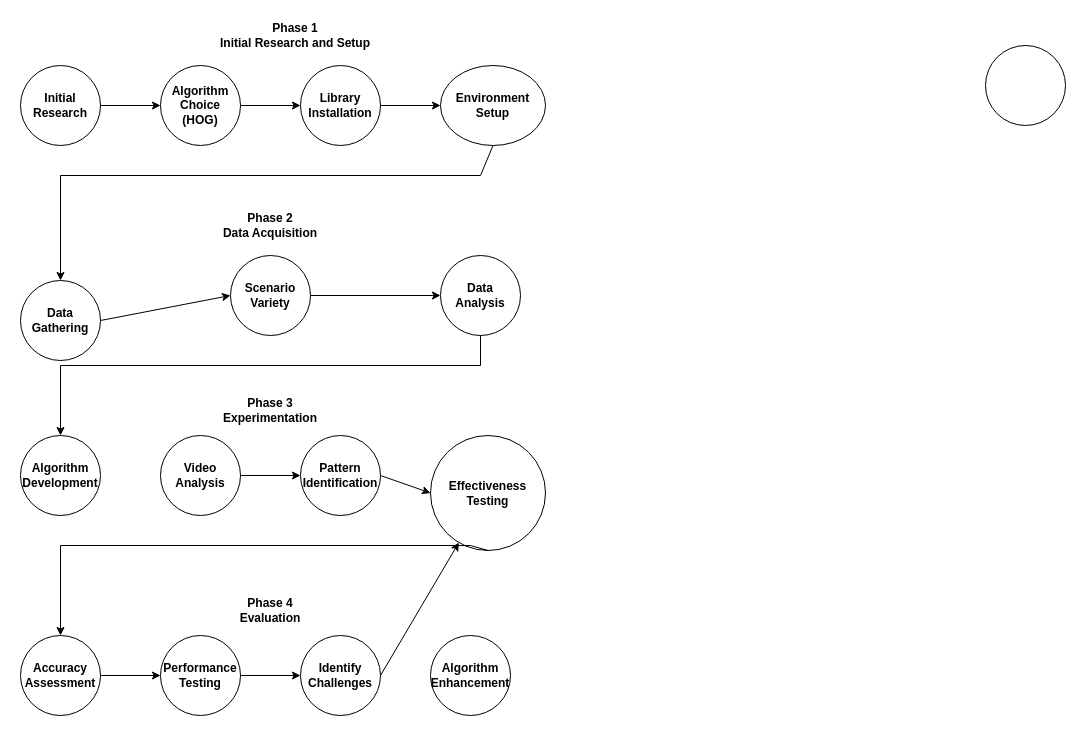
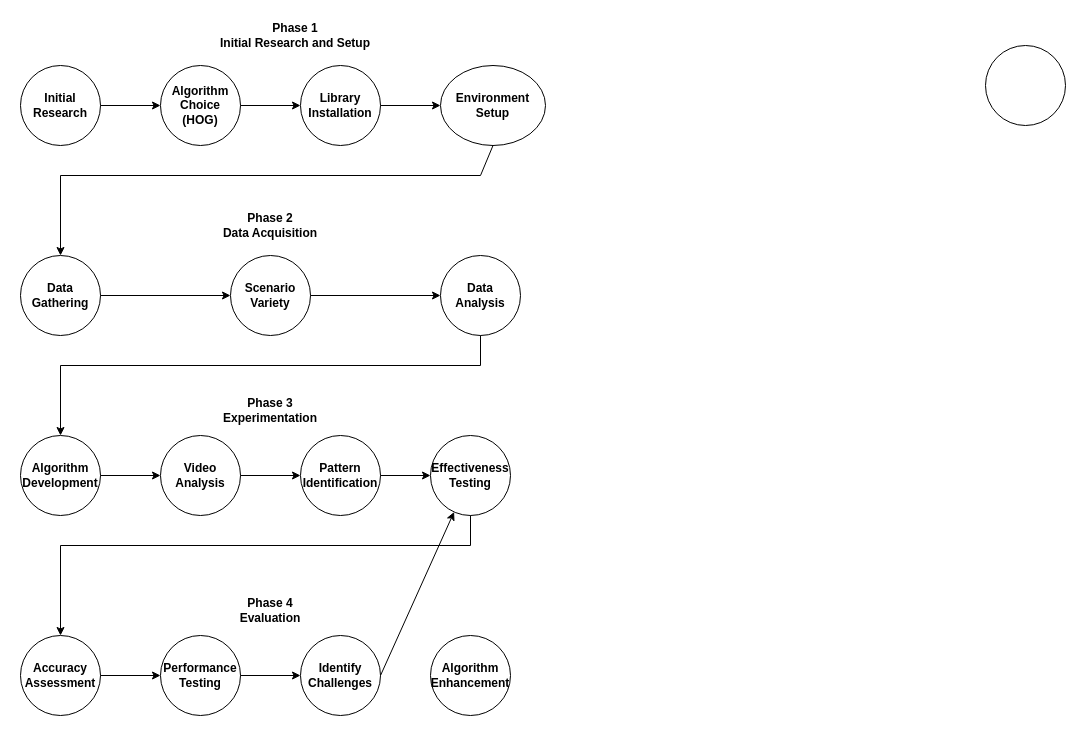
(61, 321) -> (61, 296)
none -> (127, 476)
(488, 493) -> (471, 476)
